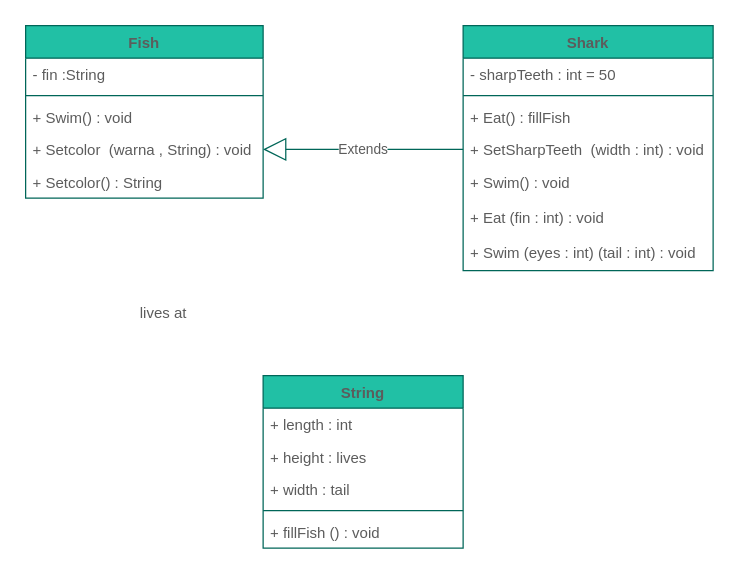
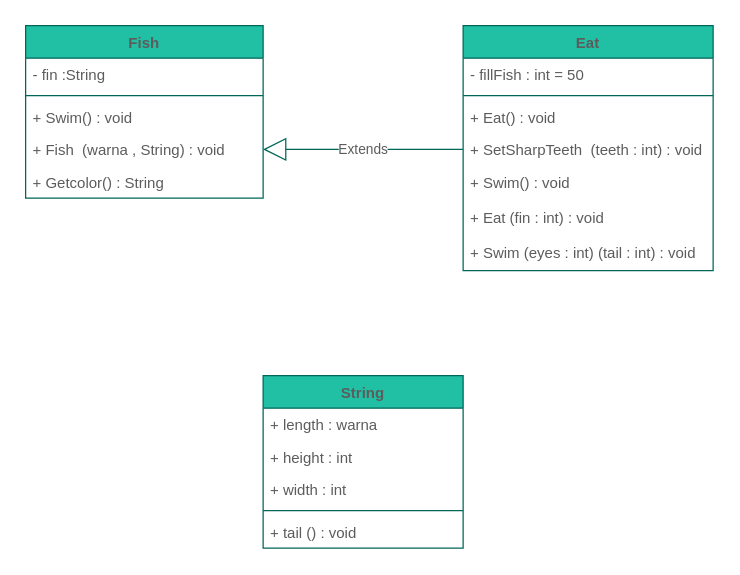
(588, 43) -> (588, 43)
(553, 75) -> (537, 75)
(530, 118) -> (519, 118)
(158, 150) -> (141, 150)
(604, 150) -> (606, 150)
(109, 183) -> (109, 183)
(163, 313) -> none
(317, 425) -> (327, 425)
(324, 458) -> (317, 458)
(315, 490) -> (313, 490)
(335, 533) -> (322, 533)
